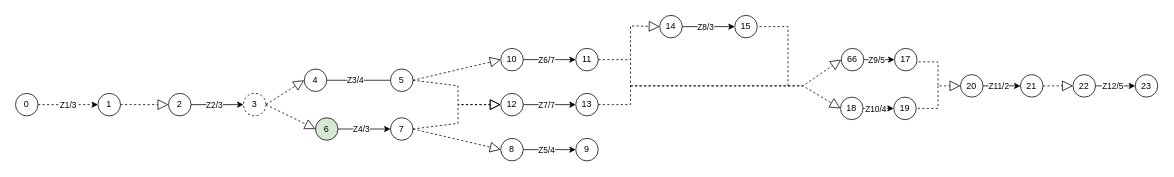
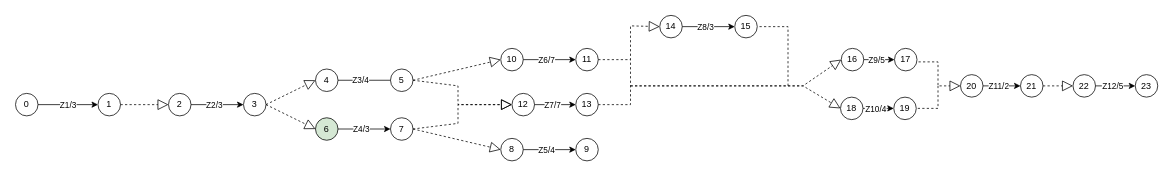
(852, 60) -> (852, 60)
(315, 80) -> (327, 80)
(49, 105) -> (49, 105)
(255, 105) -> (255, 105)
(512, 105) -> (523, 105)
